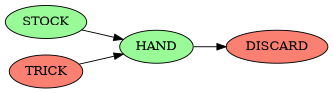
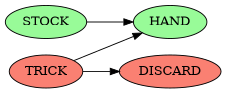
(205, 47) -> (97, 72)
